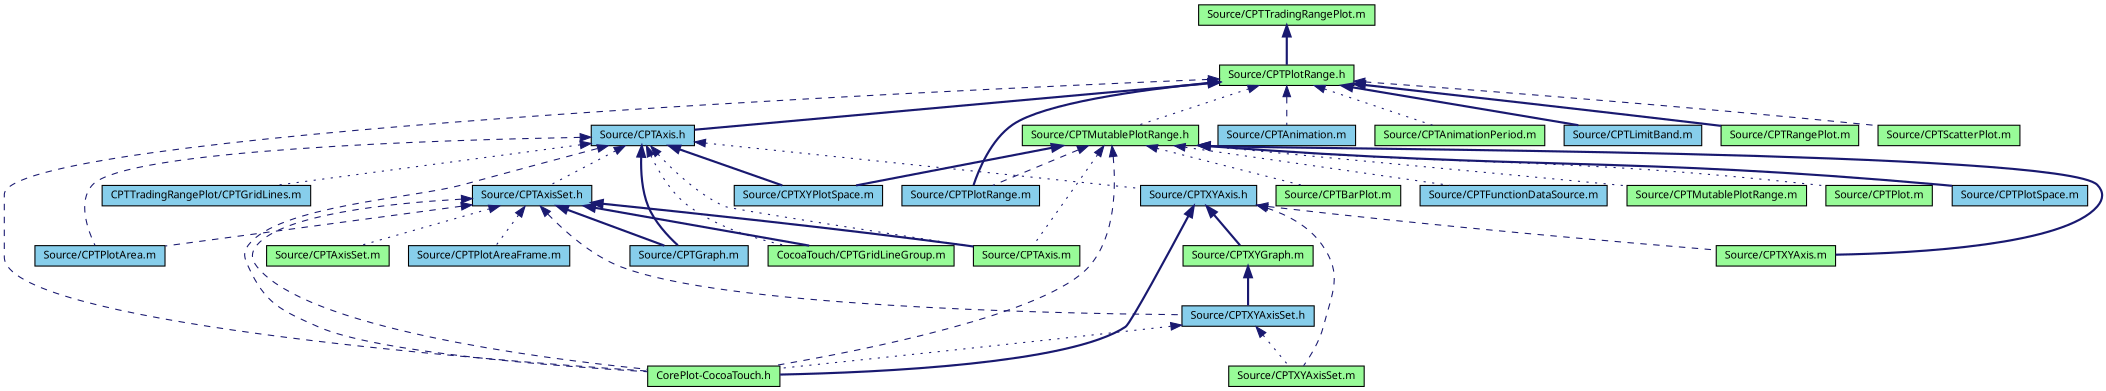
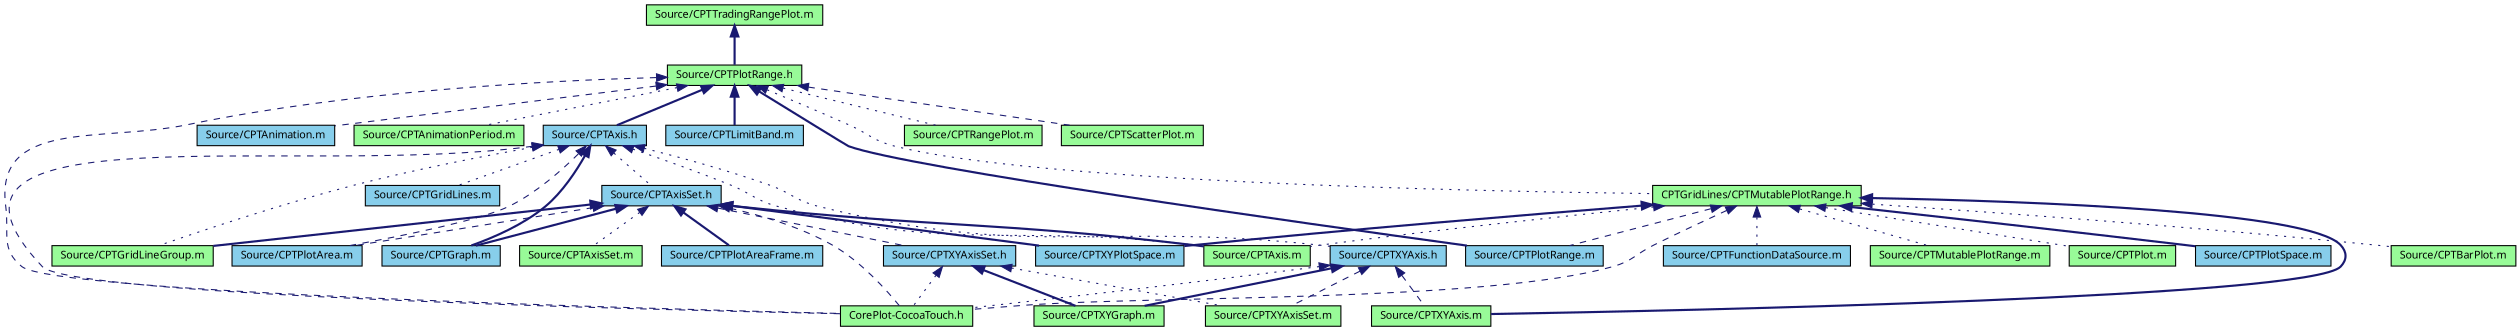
(1543, 105) -> (859, 107)
(1110, 135) -> (1757, 196)
(731, 167) -> (886, 226)
(206, 196) -> (433, 196)
(507, 230) -> (706, 229)
(861, 256) -> (133, 256)
(1248, 292) -> (1029, 288)
(1019, 358) -> (1155, 287)
